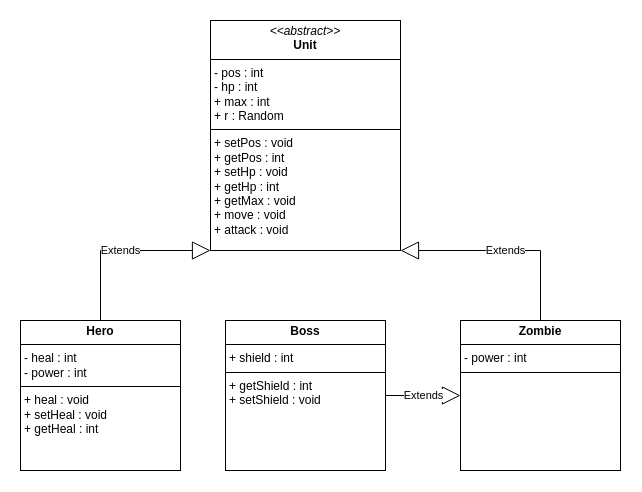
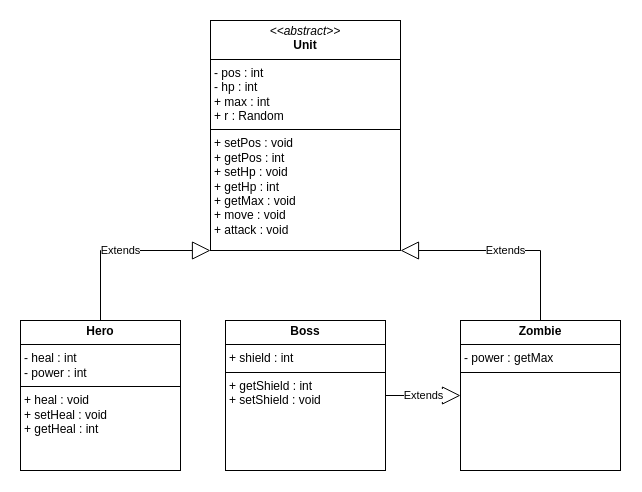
(496, 335) -> (508, 335)
